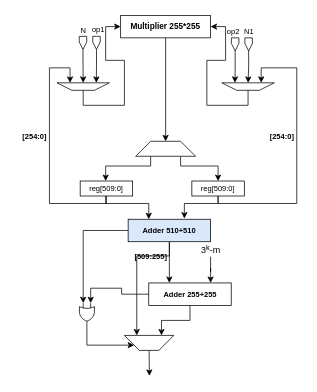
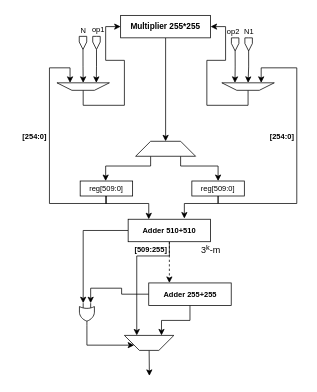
(169, 231) -> (169, 231)
(150, 257) -> (150, 249)
(169, 268) -> (169, 268)
(210, 271) -> none
